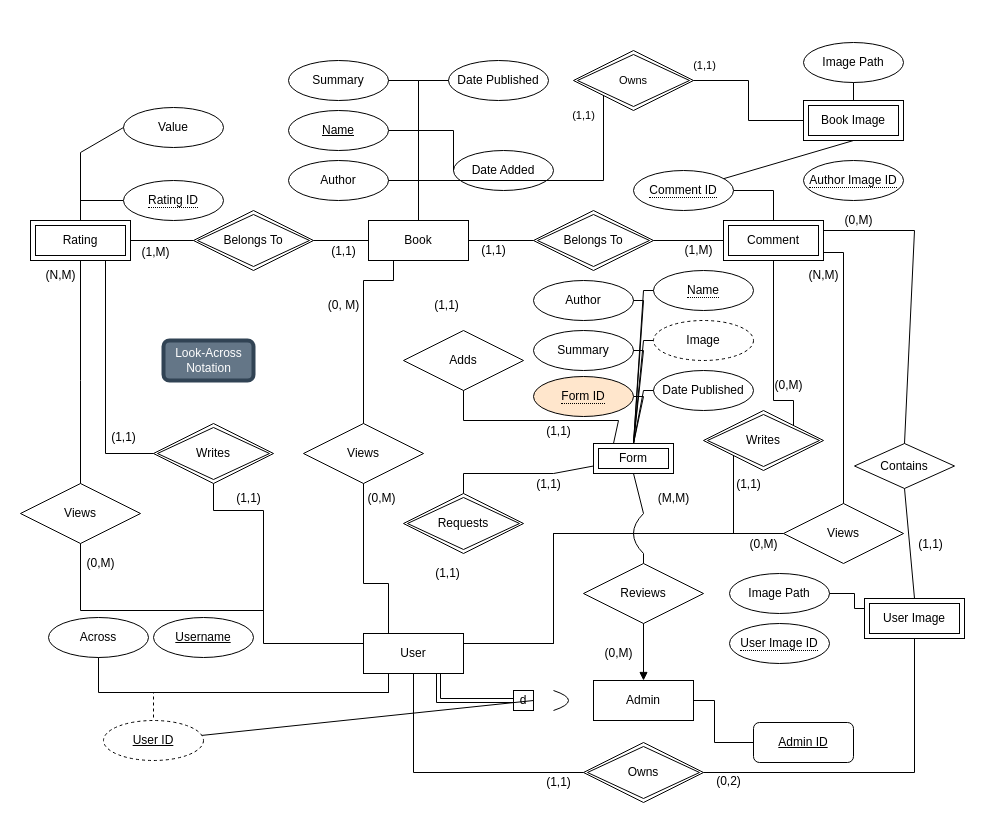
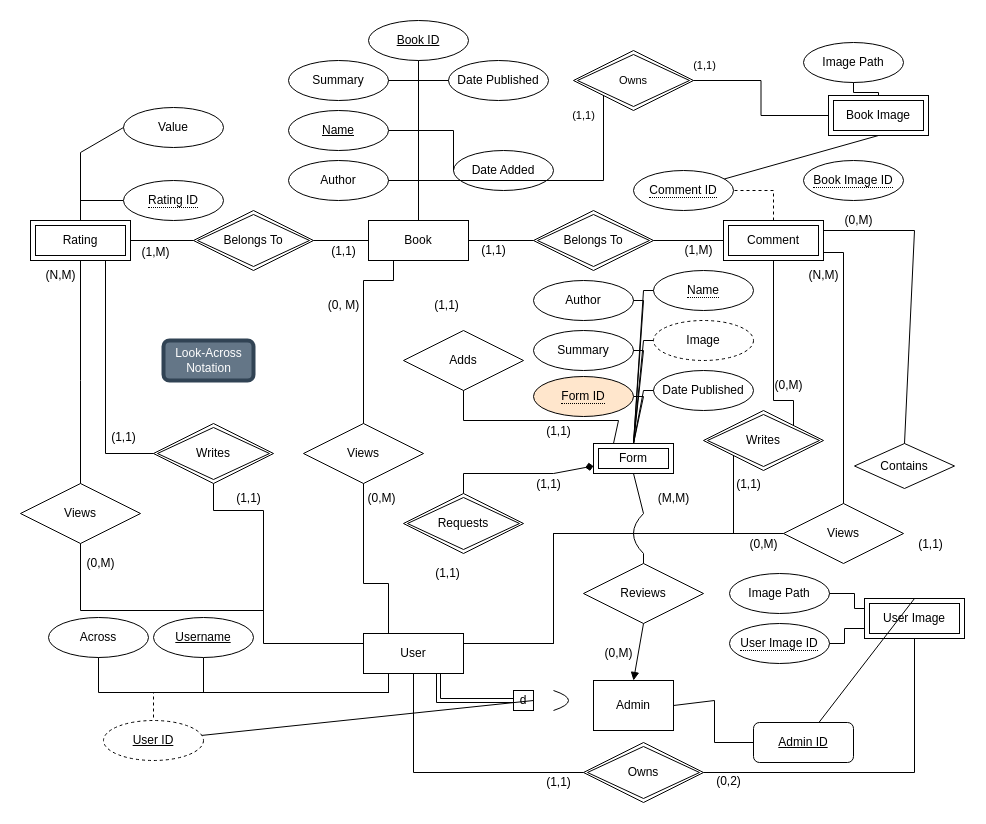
none -> (419, 41)
none -> (419, 70)
(854, 121) -> (879, 116)
(854, 181) -> (854, 181)
(768, 191) -> (768, 191)
(588, 467) -> (585, 468)
(910, 544) -> (867, 661)
none -> (845, 634)
none -> (204, 674)
(644, 701) -> (634, 706)
